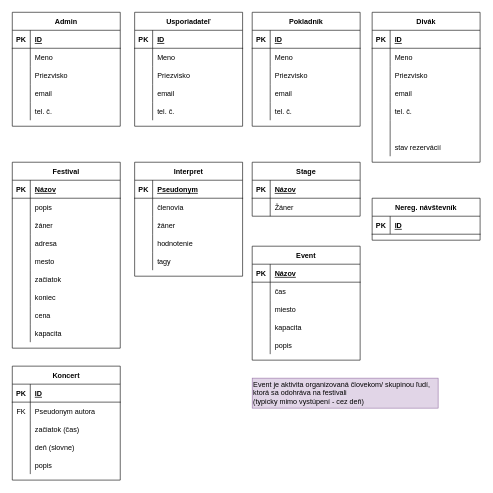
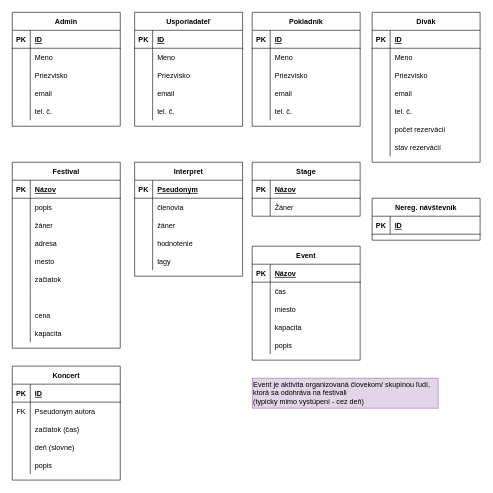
none -> (435, 129)
(75, 297) -> none
